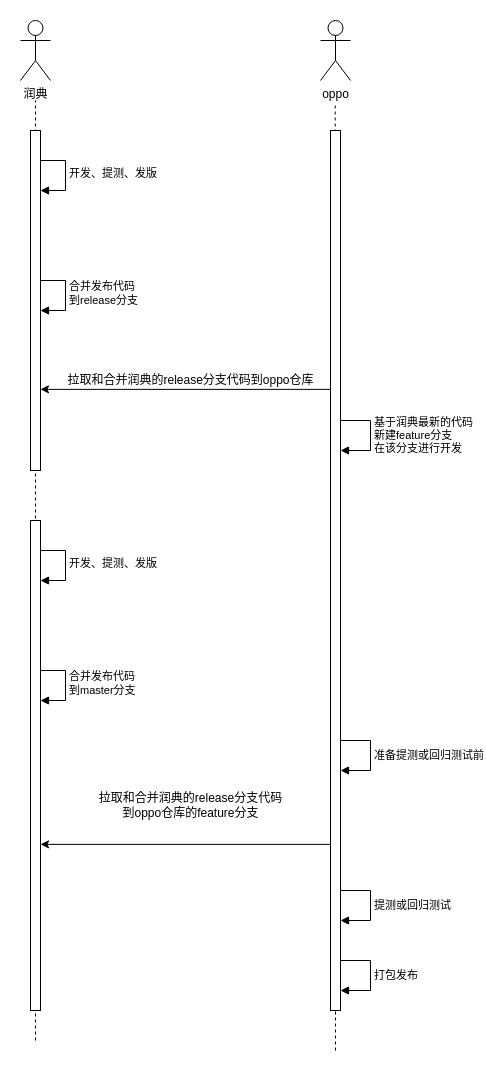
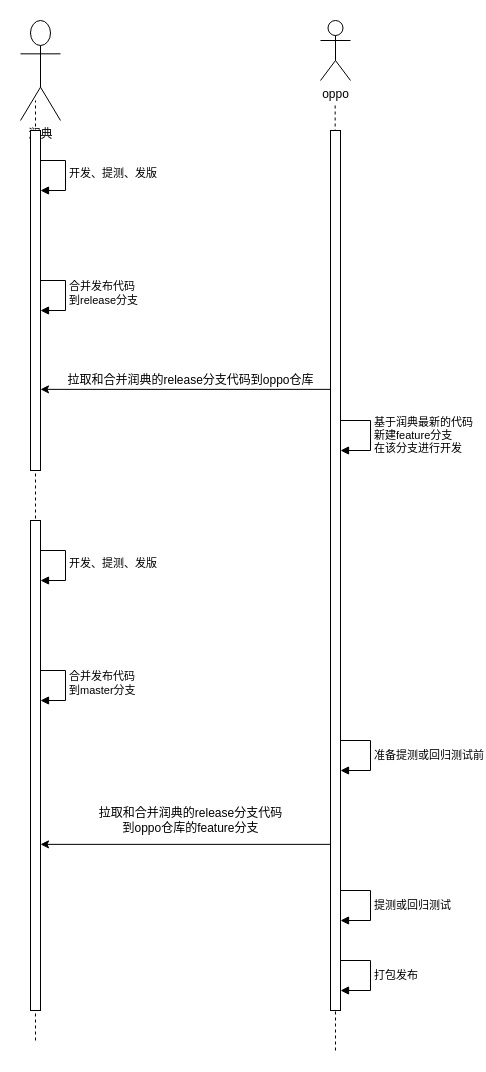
(36, 51) -> (41, 71)
(191, 806) -> (191, 821)
